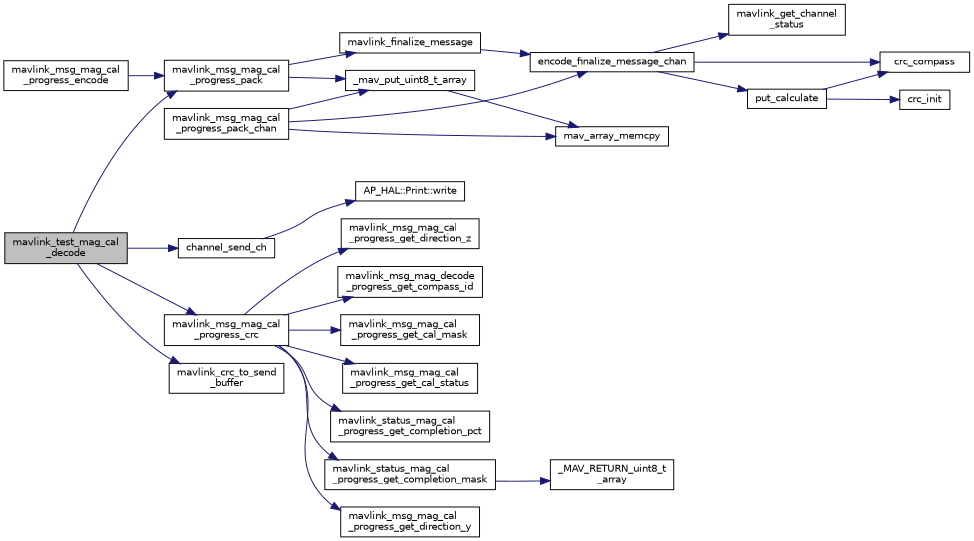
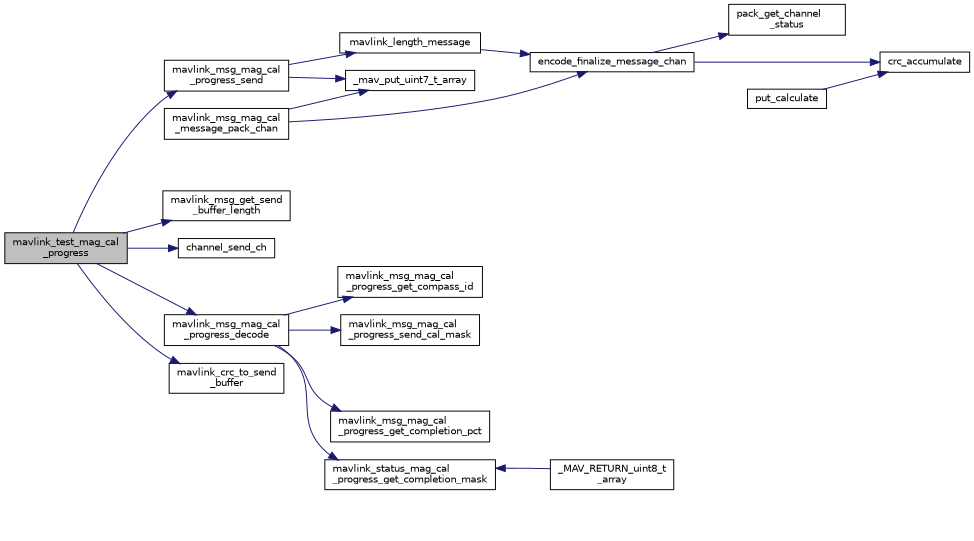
(787, 20) -> (787, 20)
(410, 43) -> (410, 43)
(925, 62) -> (925, 62)
(66, 76) -> none
(227, 76) -> (227, 76)
(410, 80) -> (410, 80)
(697, 80) -> none
(925, 100) -> none
(227, 124) -> (227, 124)
(612, 136) -> none
(410, 191) -> none
none -> (227, 206)
(410, 234) -> none
(66, 248) -> (66, 248)
(410, 282) -> (410, 282)
(227, 330) -> (227, 330)
(410, 330) -> (410, 330)
(410, 378) -> none
(410, 427) -> (410, 427)
(518, 481) -> (528, 468)
(410, 522) -> none
